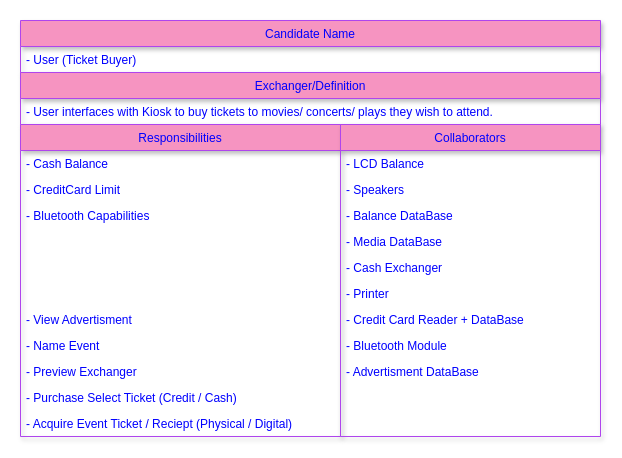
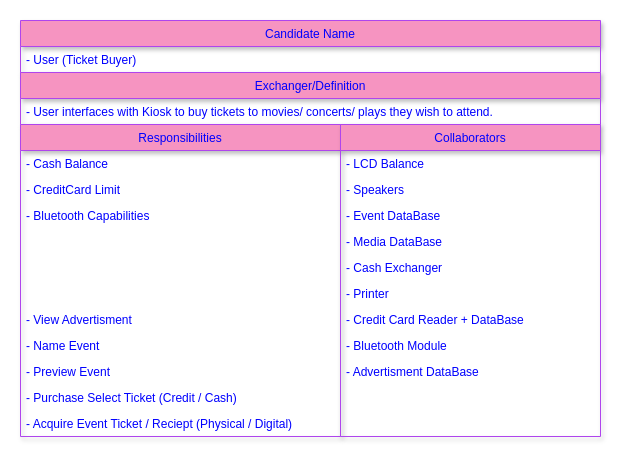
(402, 216) -> (397, 216)
(85, 372) -> (72, 372)
